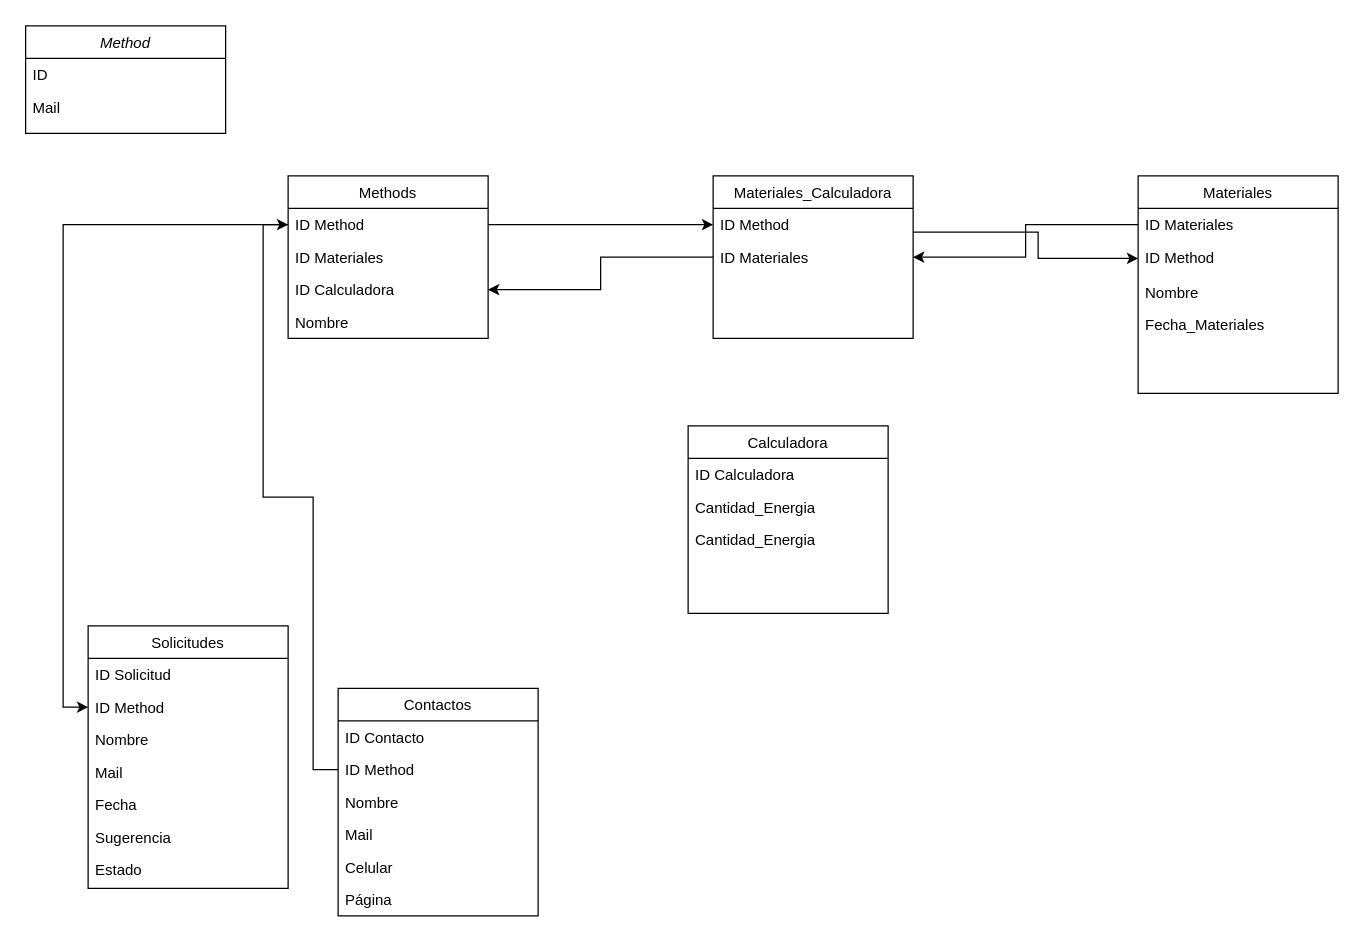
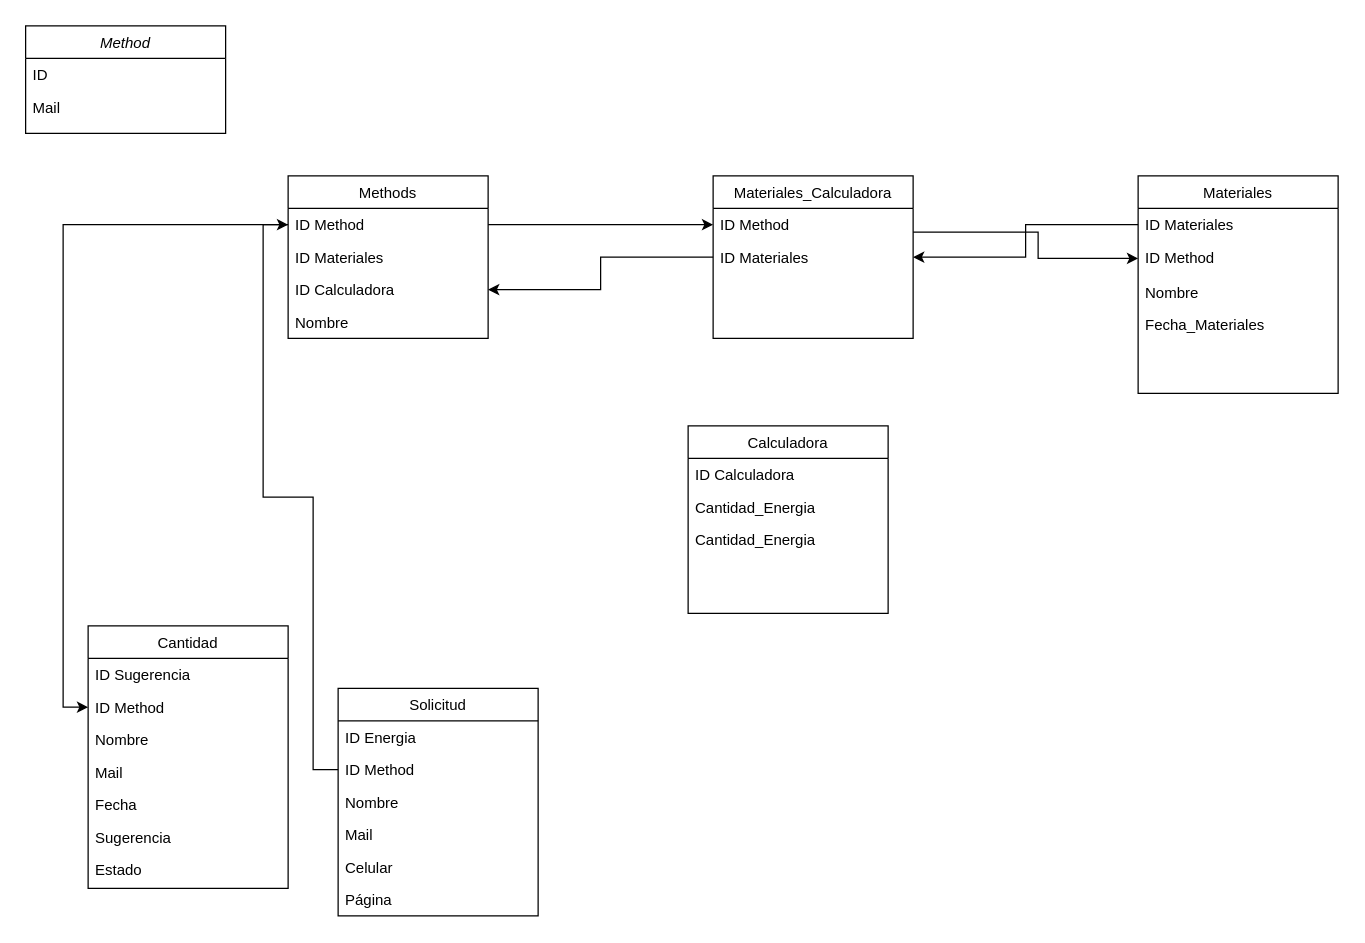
(188, 643) -> (188, 643)
(138, 675) -> (146, 675)
(438, 705) -> (438, 705)
(389, 738) -> (383, 738)
